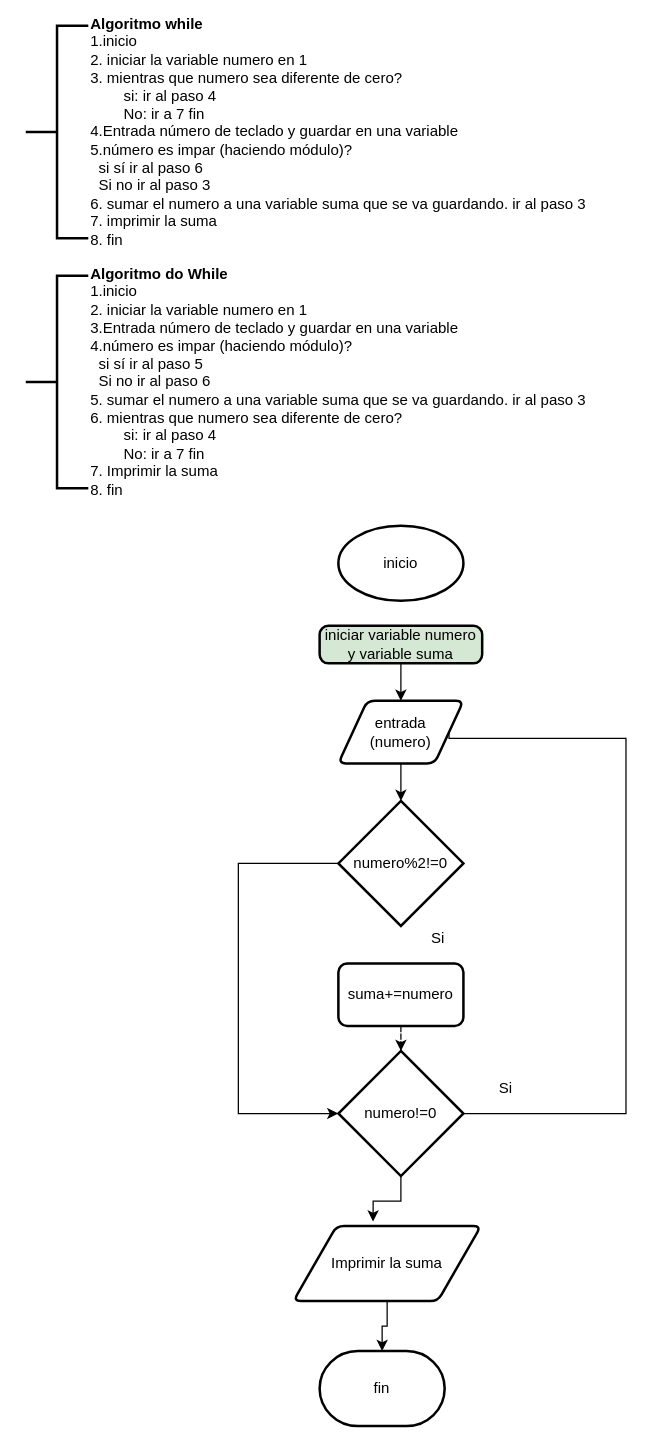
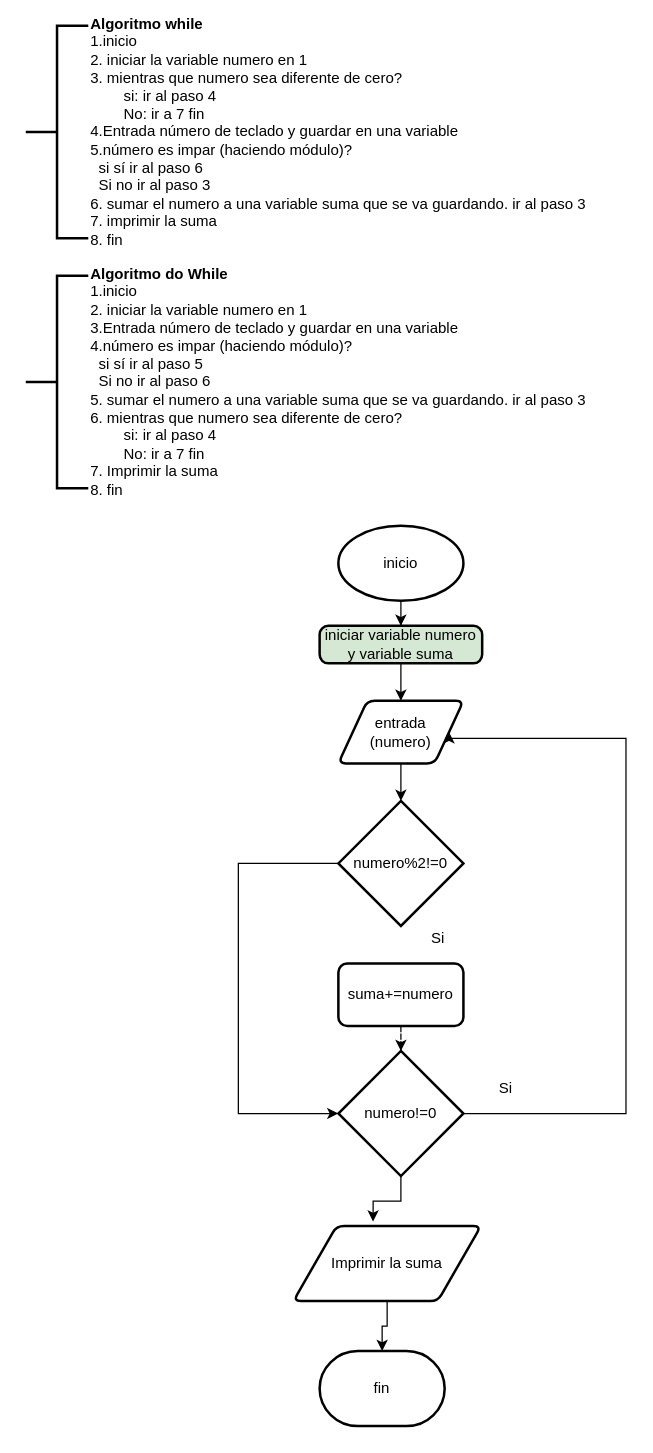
none -> (401, 618)
(449, 738) -> (451, 738)
